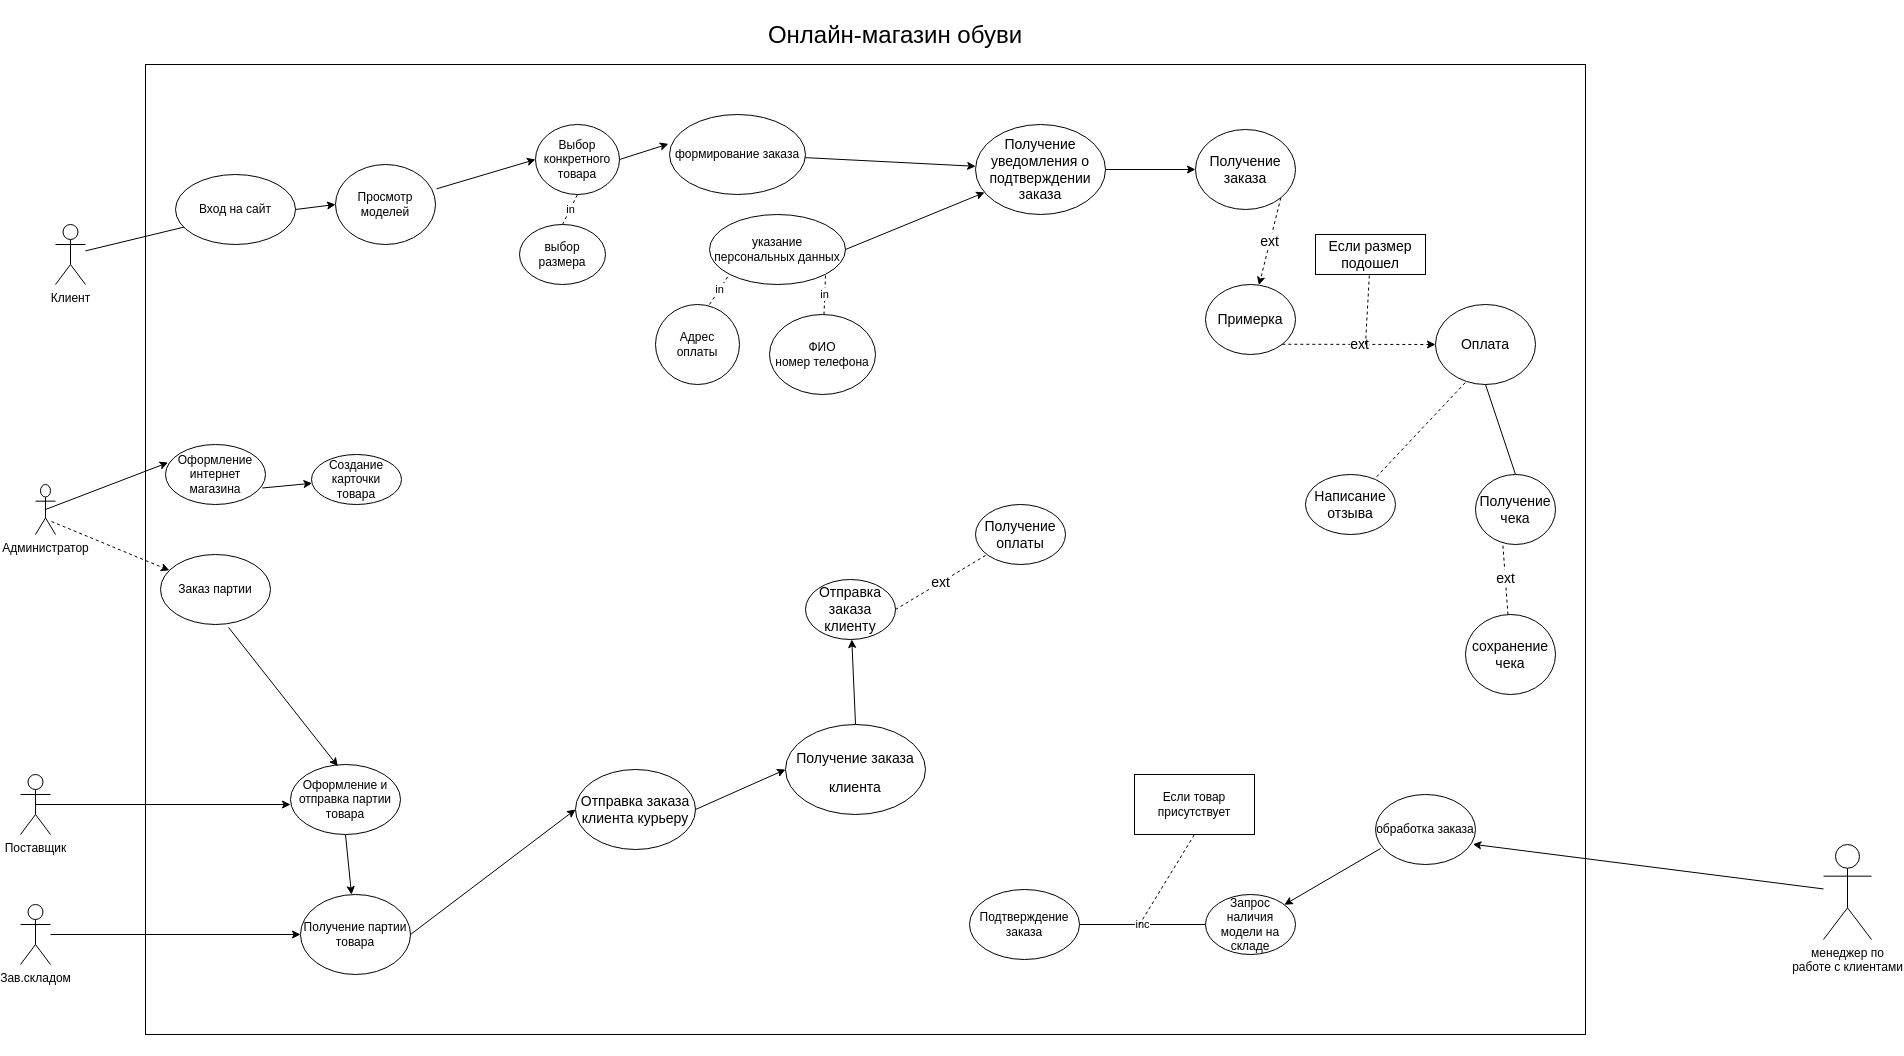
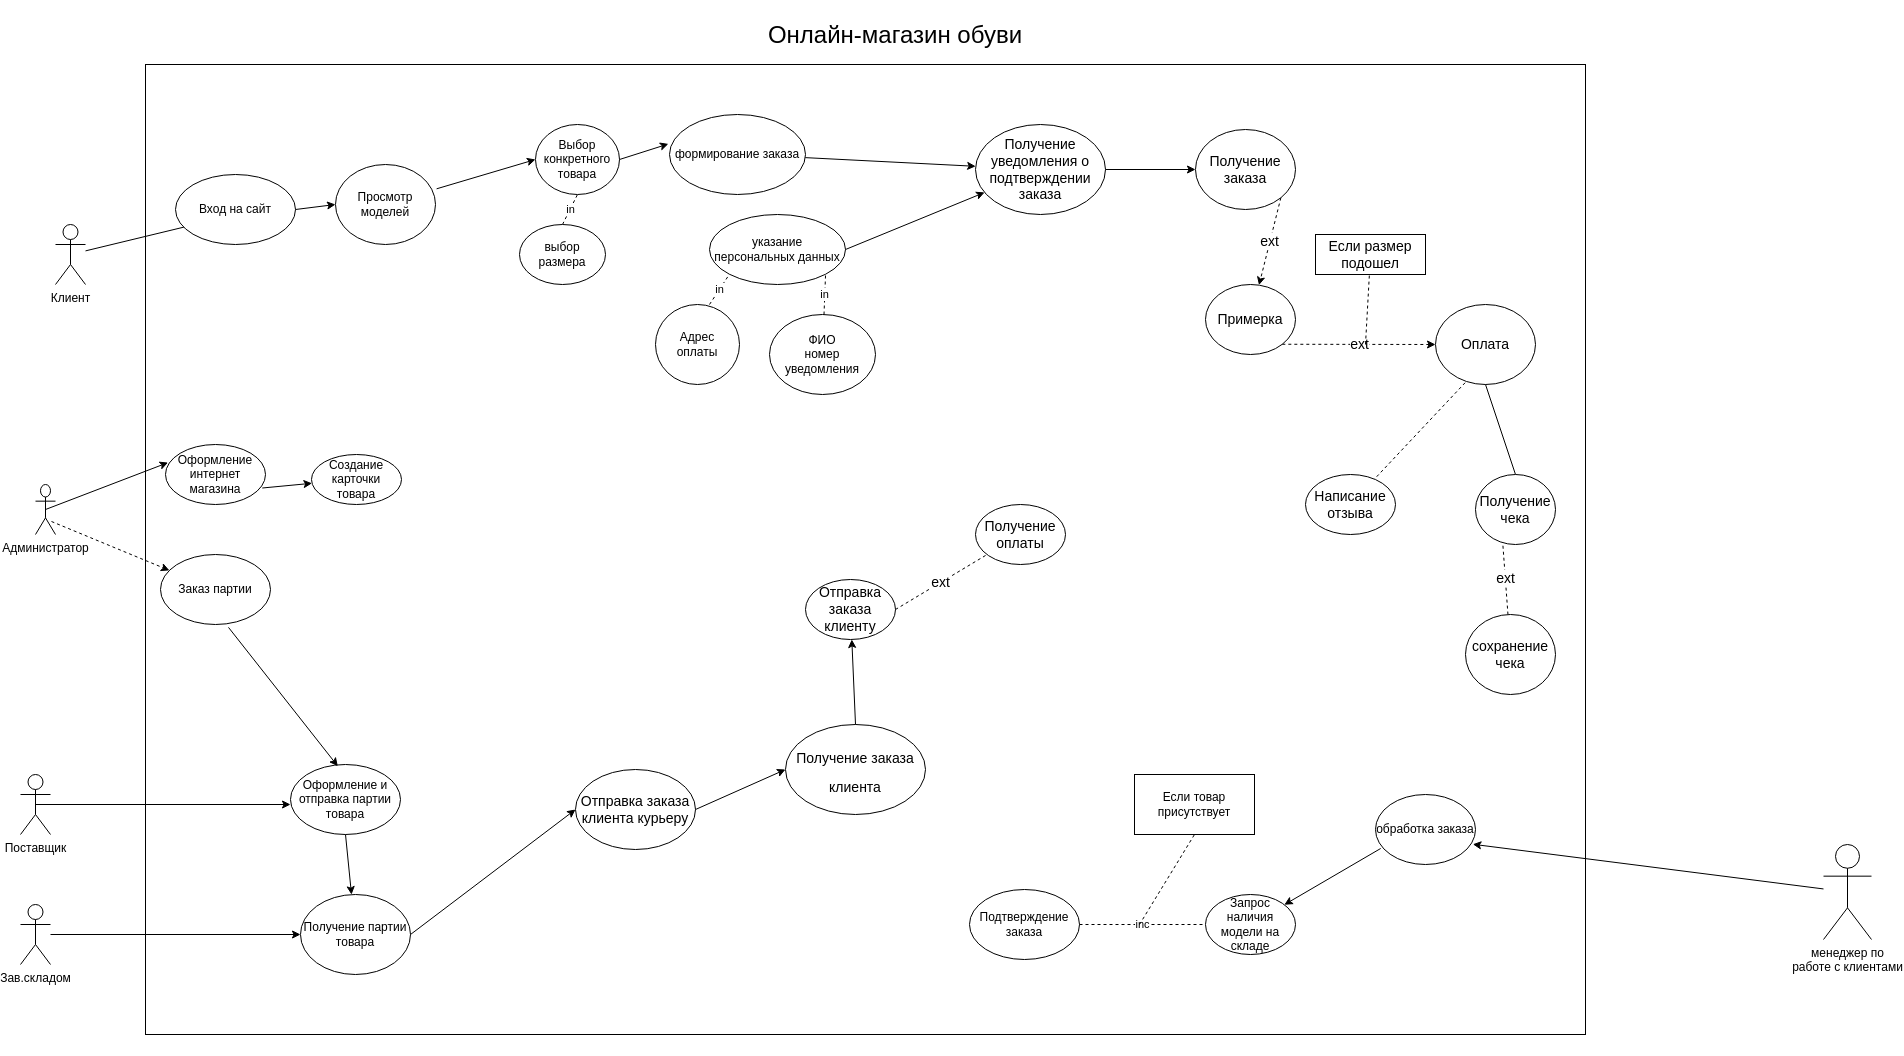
(823, 355) -> (823, 355)
(1177, 925) -> (1177, 925)
